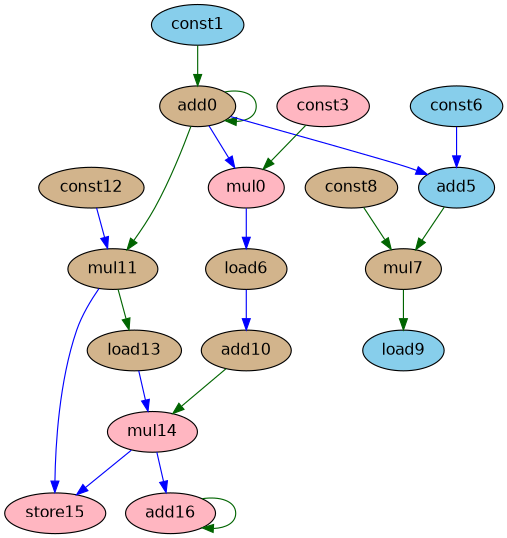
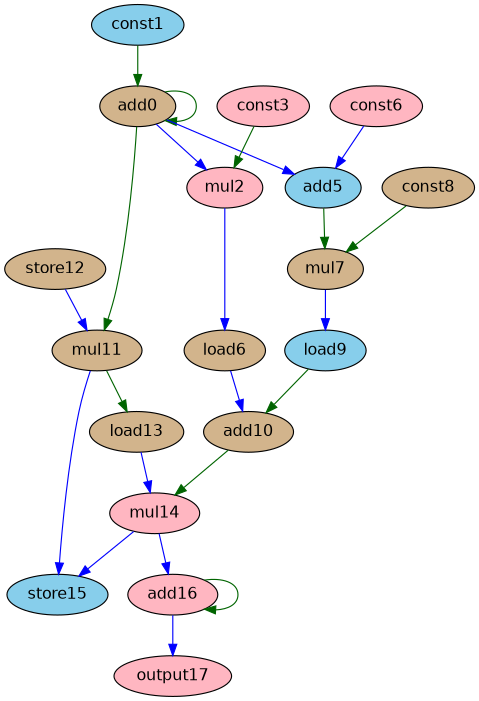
(457, 106) -> (376, 106)
(91, 188) -> (55, 269)
(246, 188) -> (225, 188)
(403, 304) -> (325, 304)
none -> (291, 387)
(55, 513) -> (57, 595)
none -> (173, 676)
